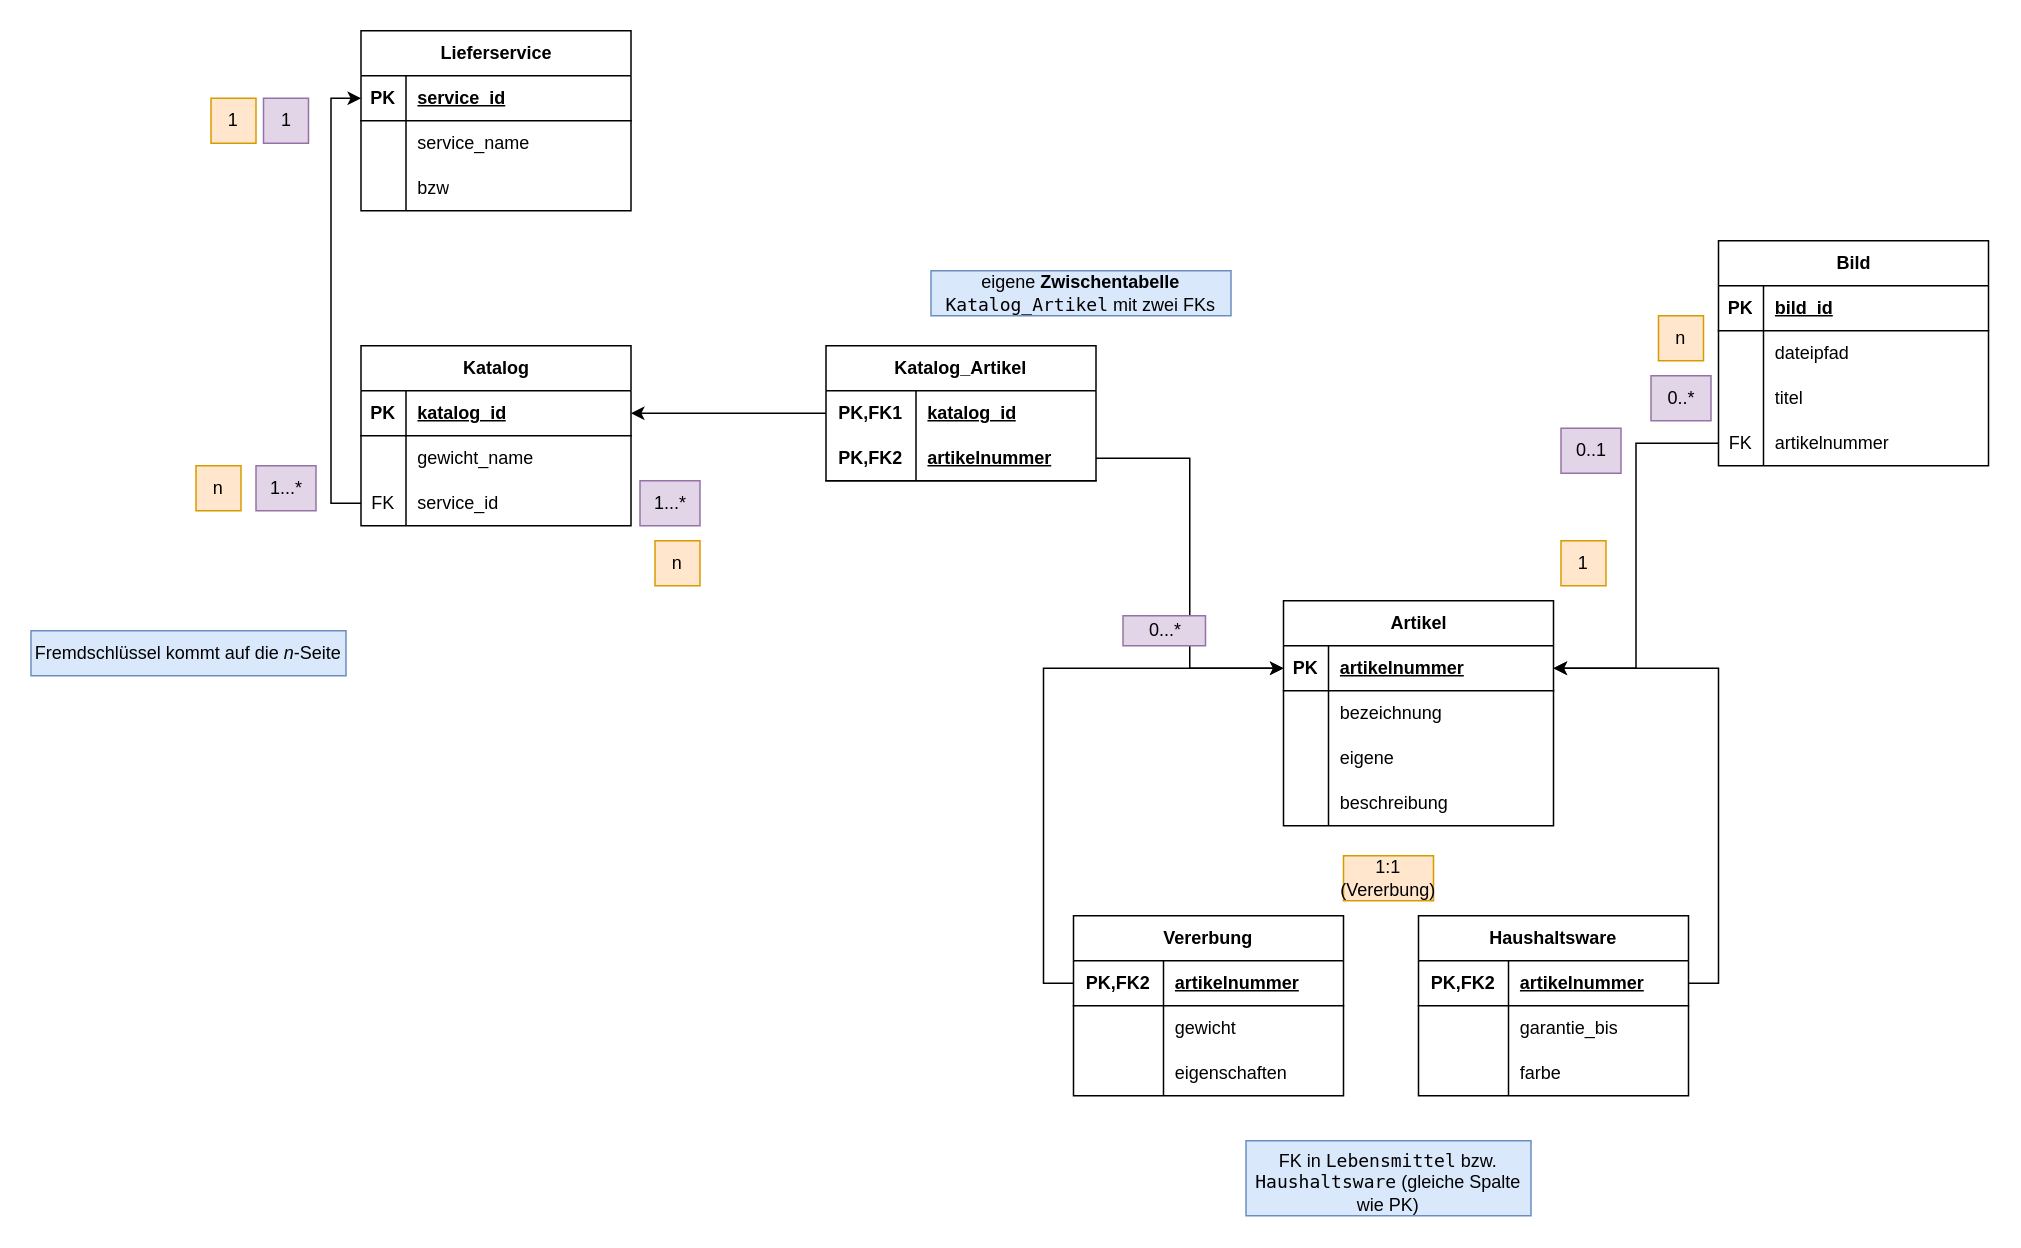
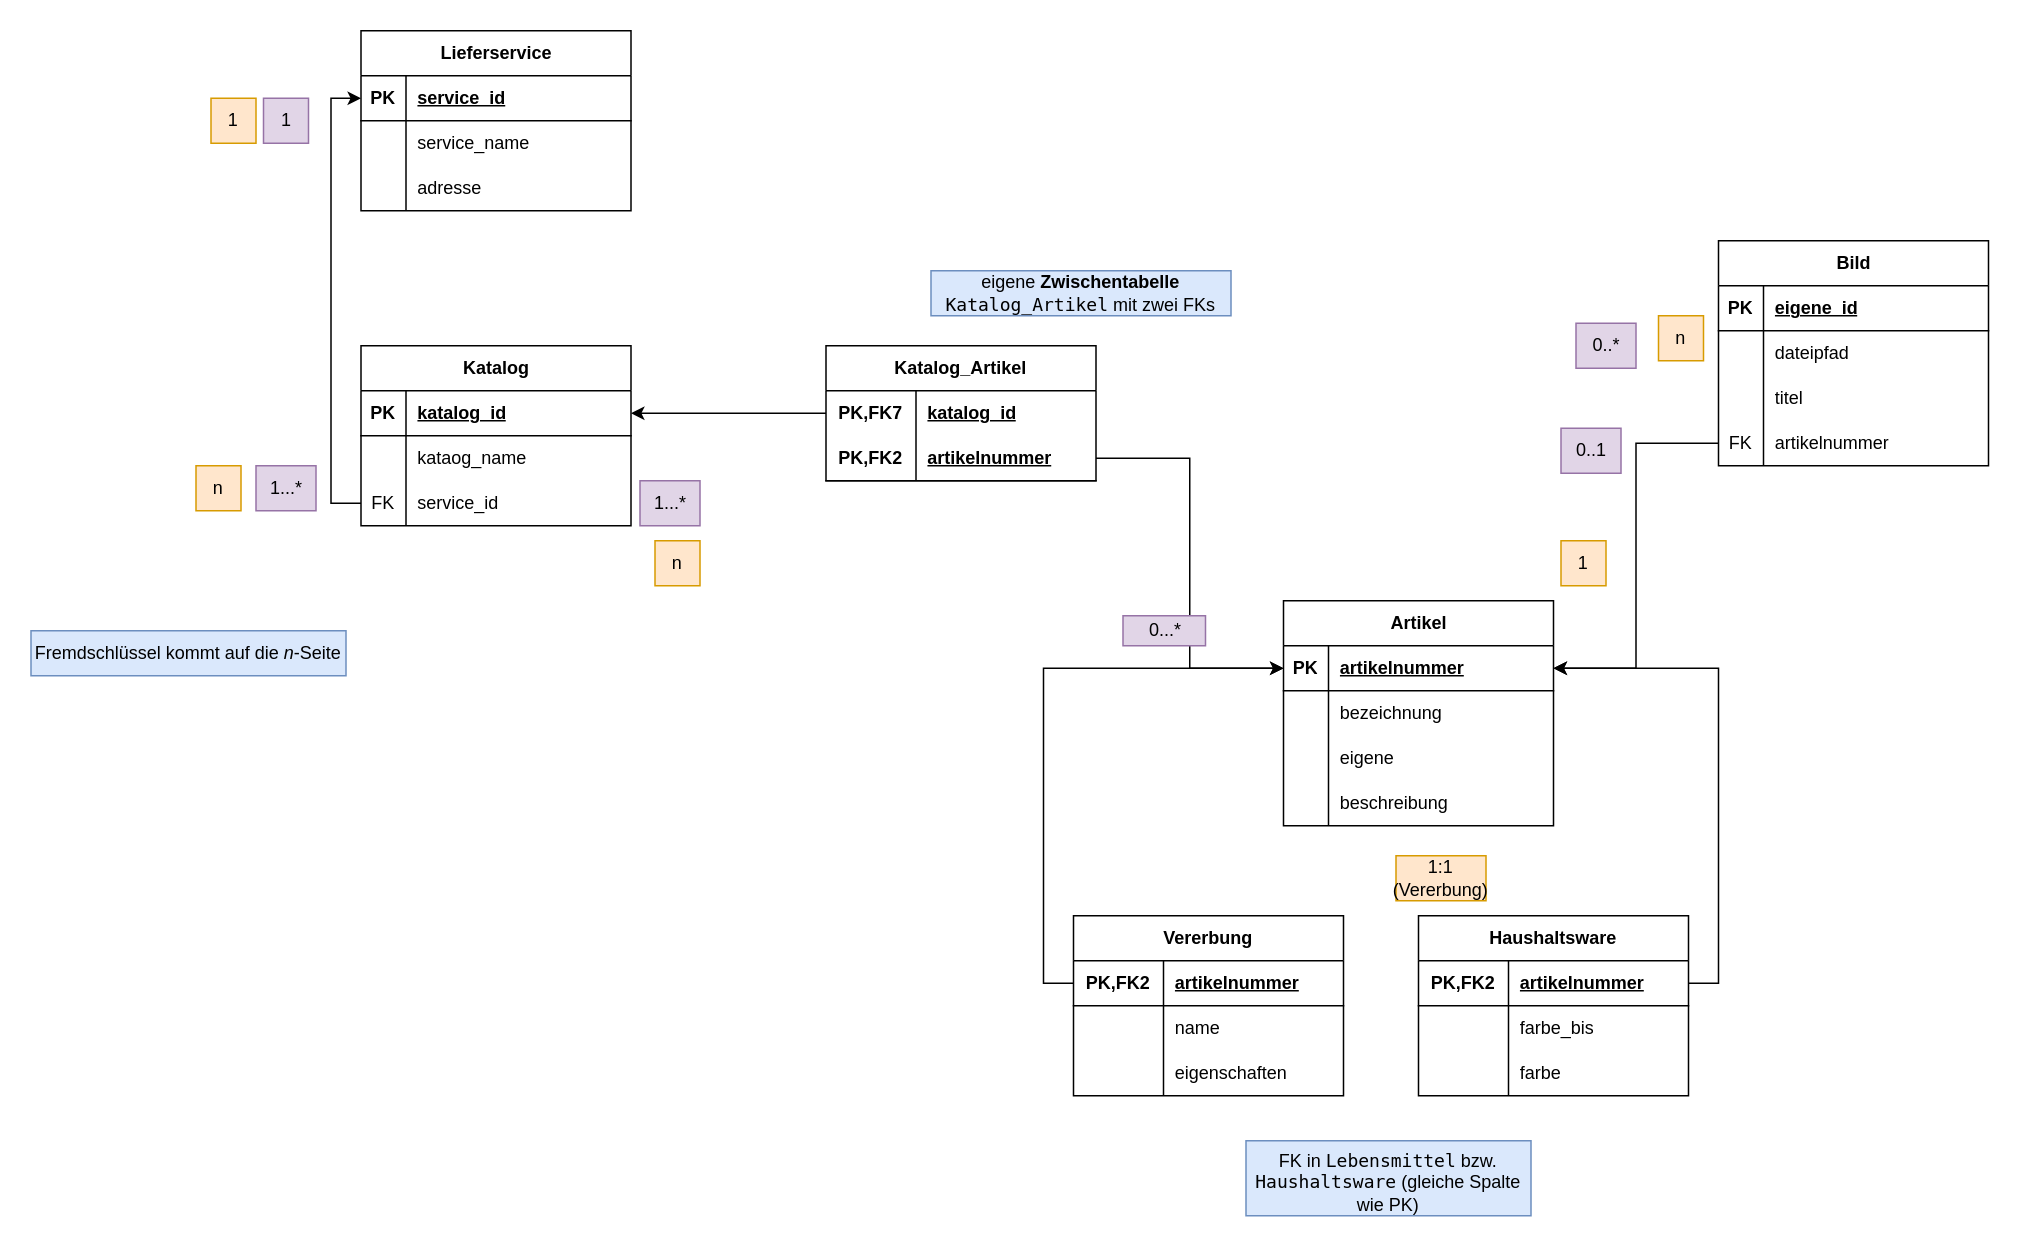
(433, 188) -> (453, 188)
(1804, 308) -> (1816, 308)
(1681, 398) -> (1606, 346)
(871, 413) -> (871, 413)
(476, 458) -> (473, 458)
(1388, 878) -> (1441, 878)
(1208, 1028) -> (1195, 1028)
(1576, 1028) -> (1563, 1028)
